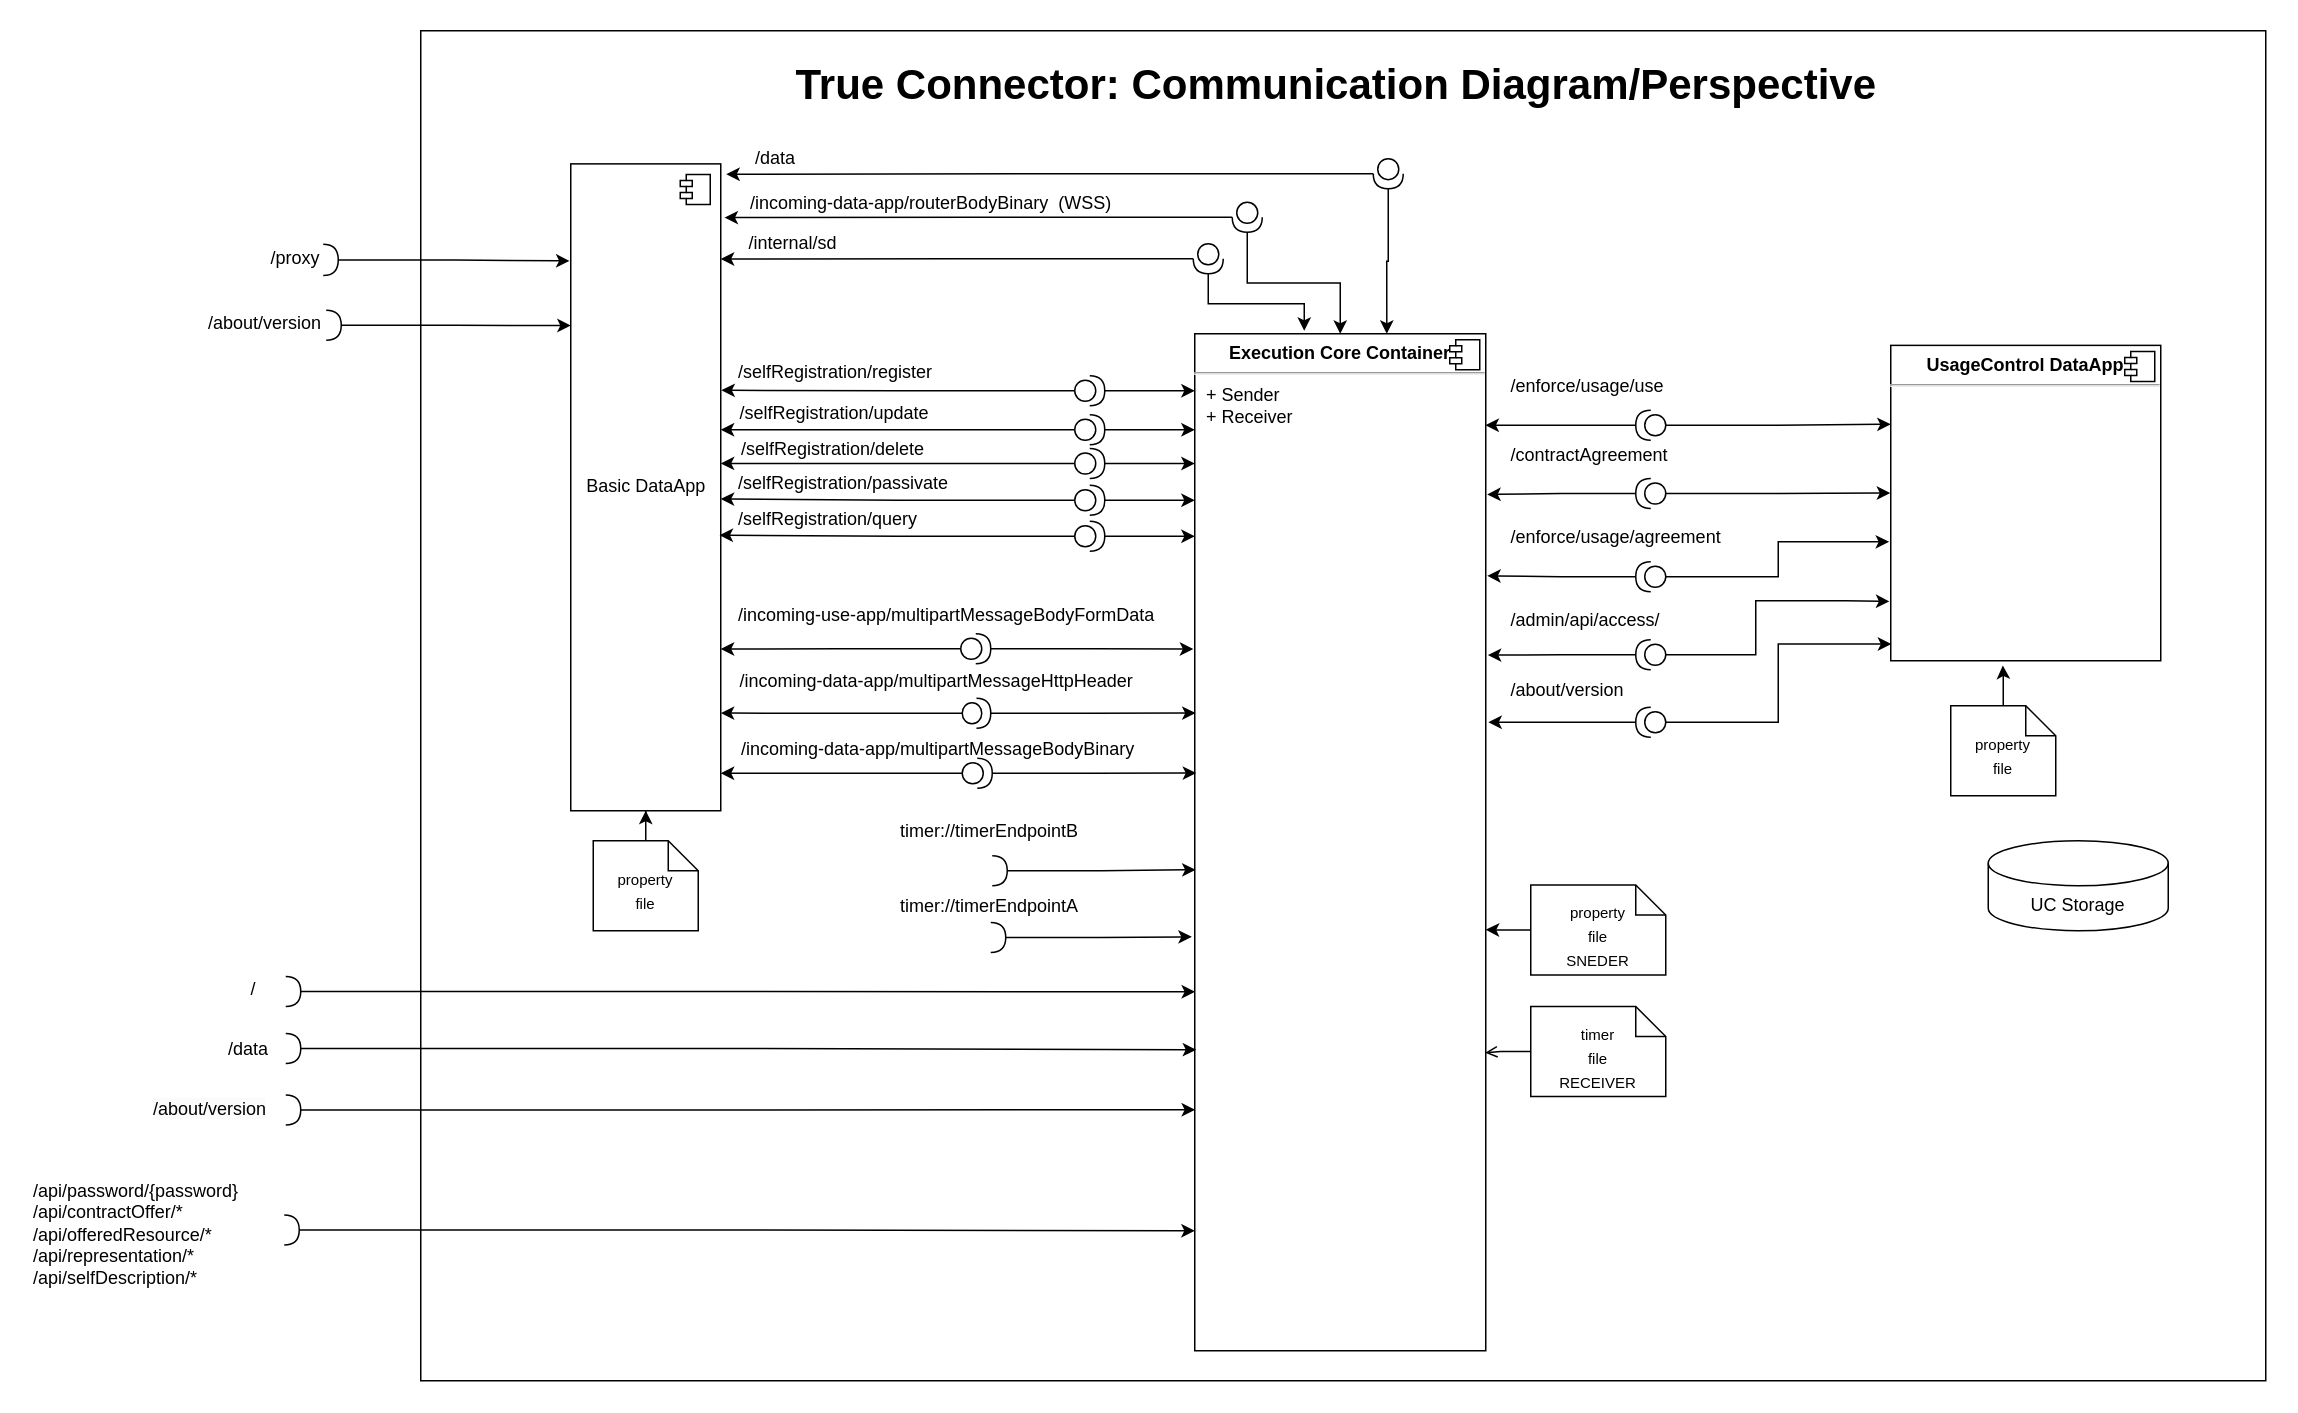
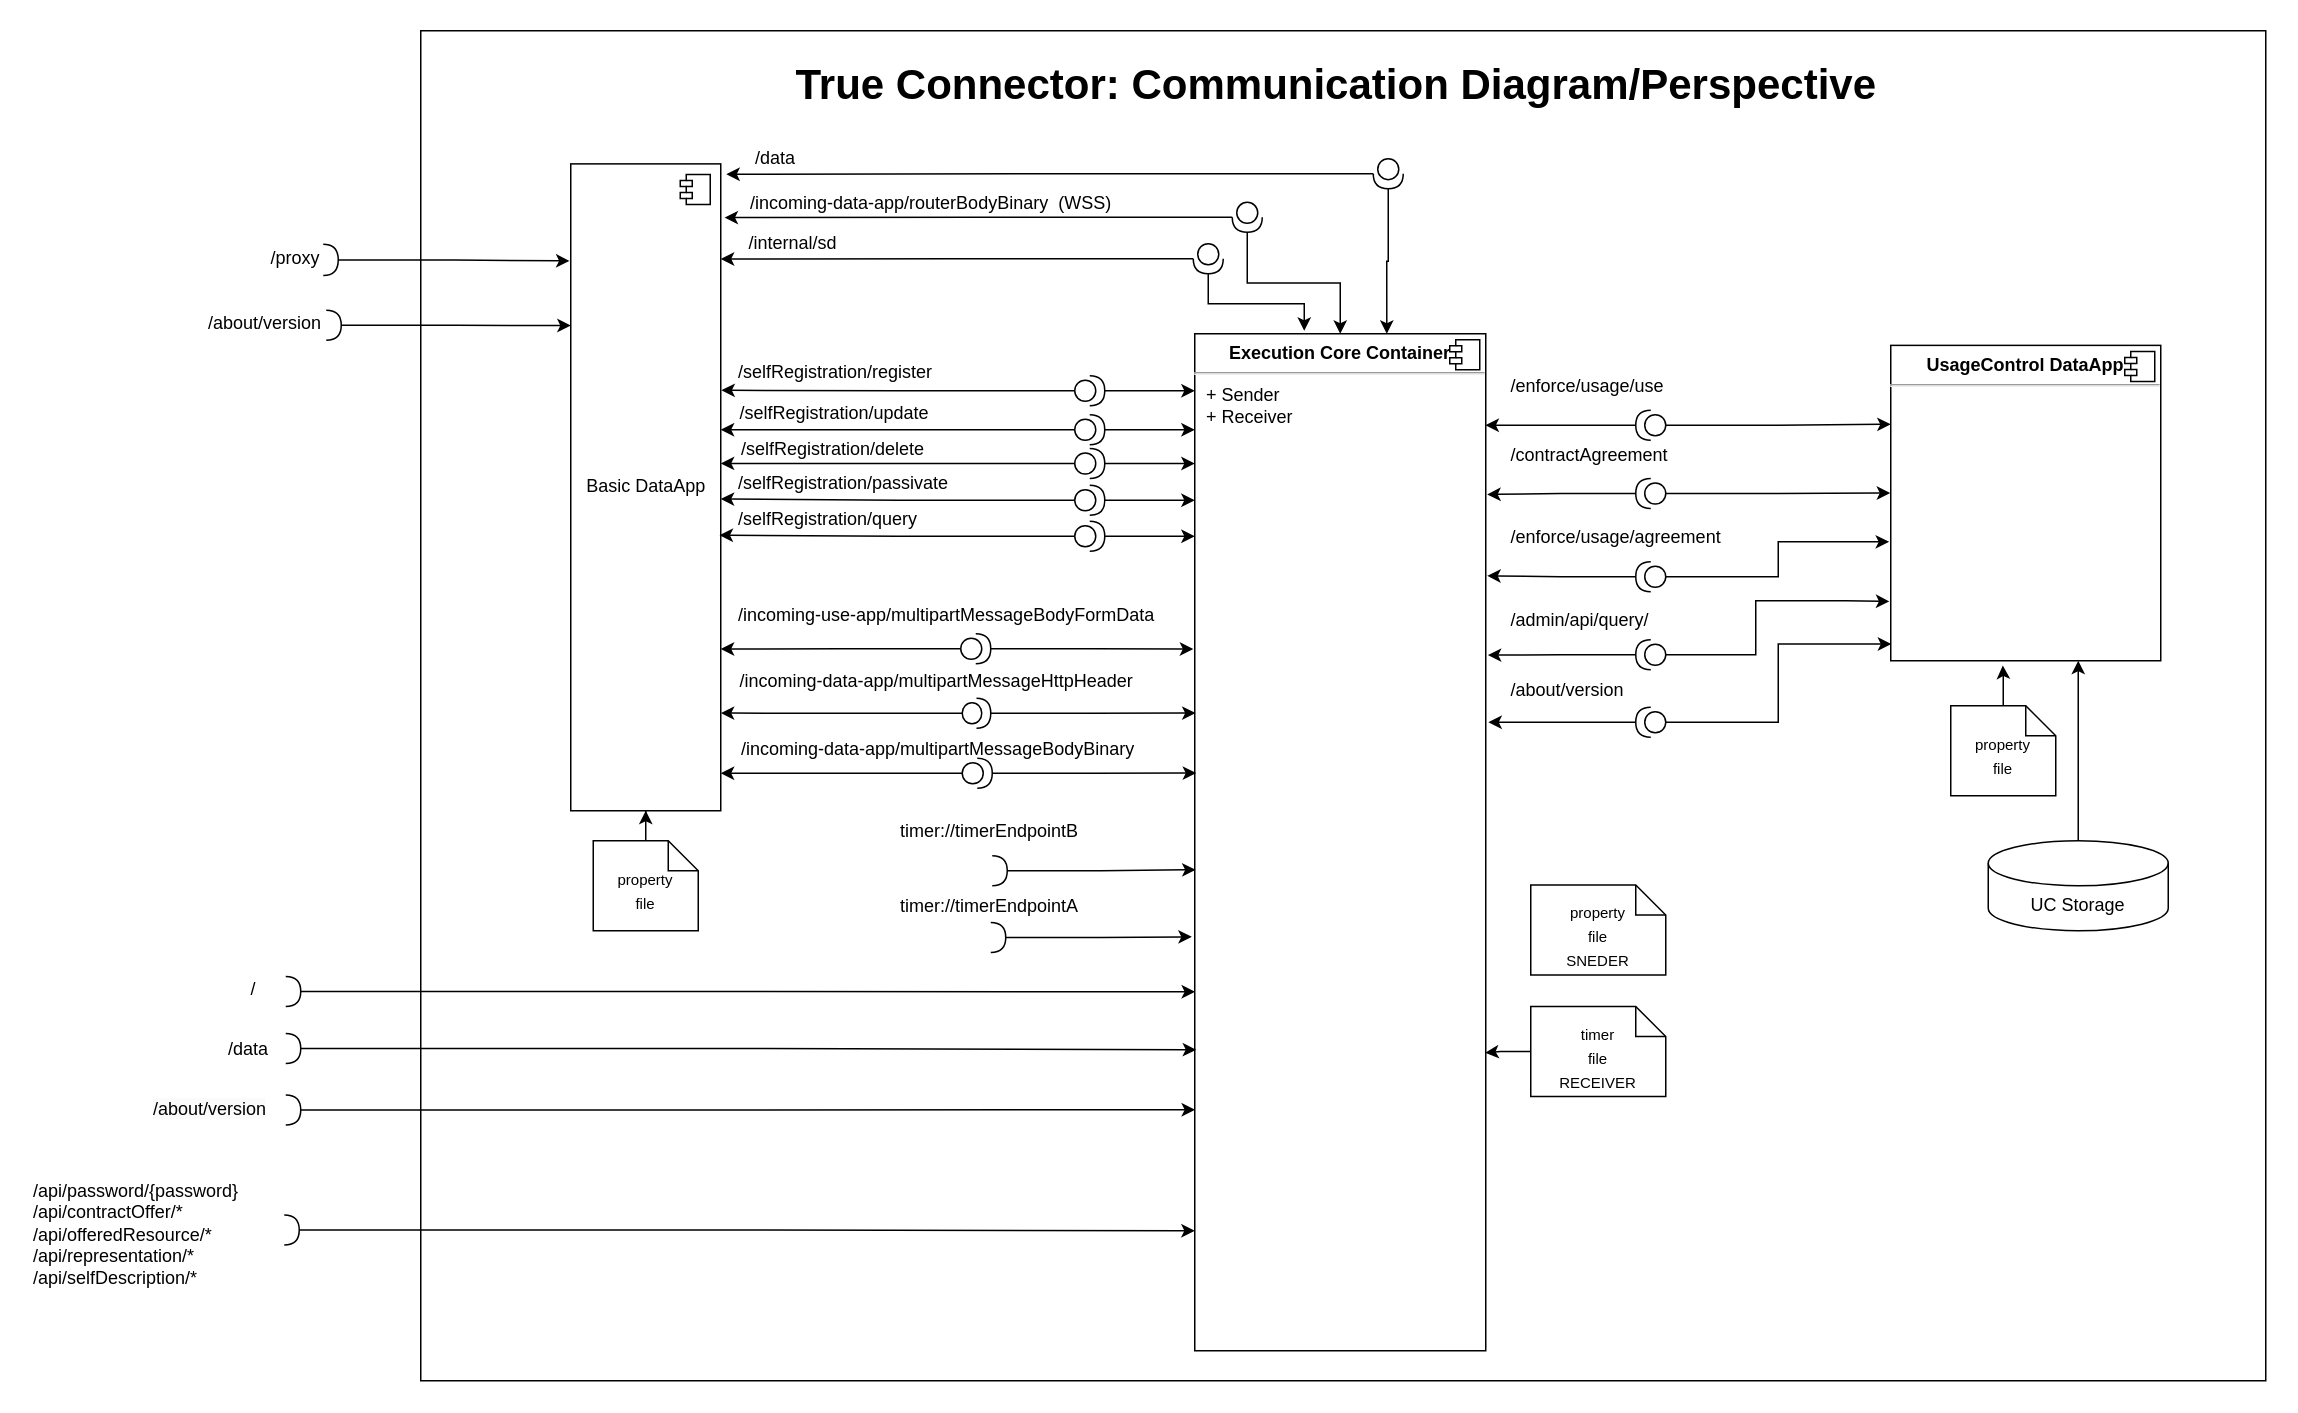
(1597, 621) -> (1592, 621)
none -> (2078, 756)
(1514, 930) -> none
(1494, 1052) -> (1497, 1052)
